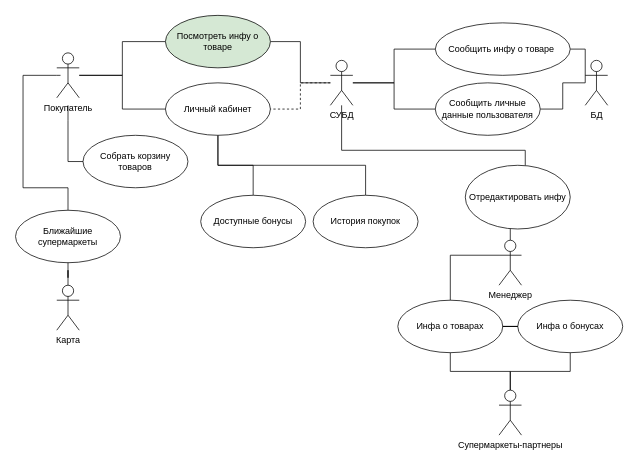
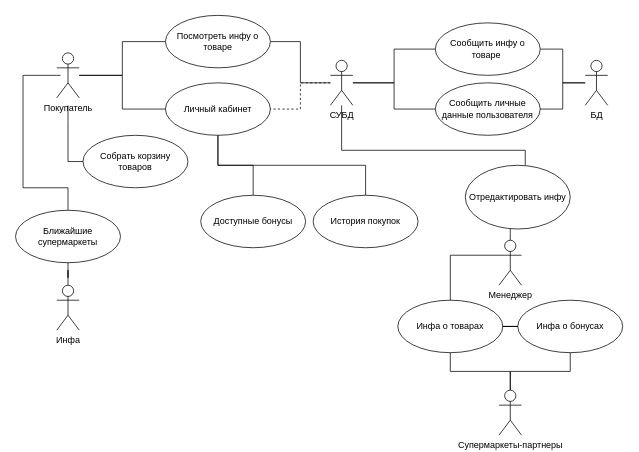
(218, 42) -> (218, 42)
(503, 49) -> (488, 49)
(68, 341) -> (68, 341)
